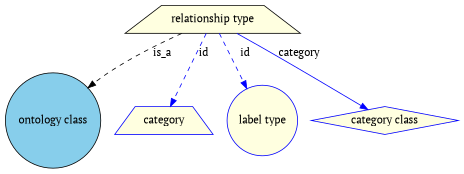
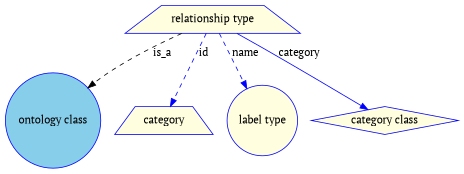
(213, 19) -> (213, 19)
(245, 53) -> (245, 53)
(53, 121) -> (53, 121)
